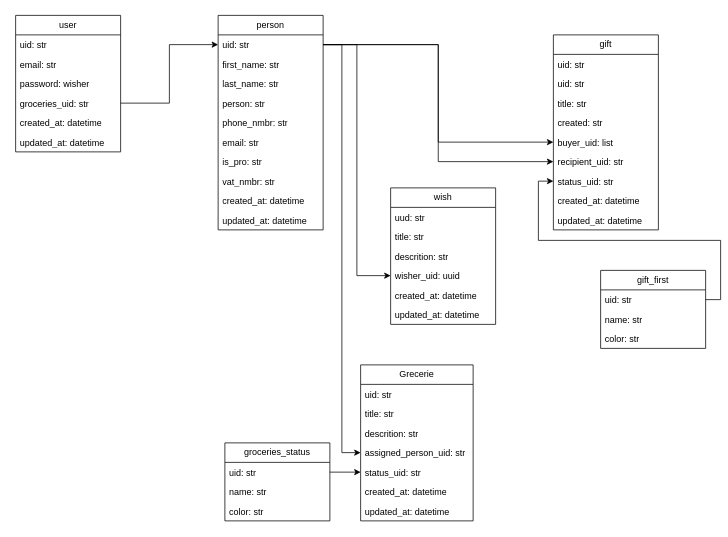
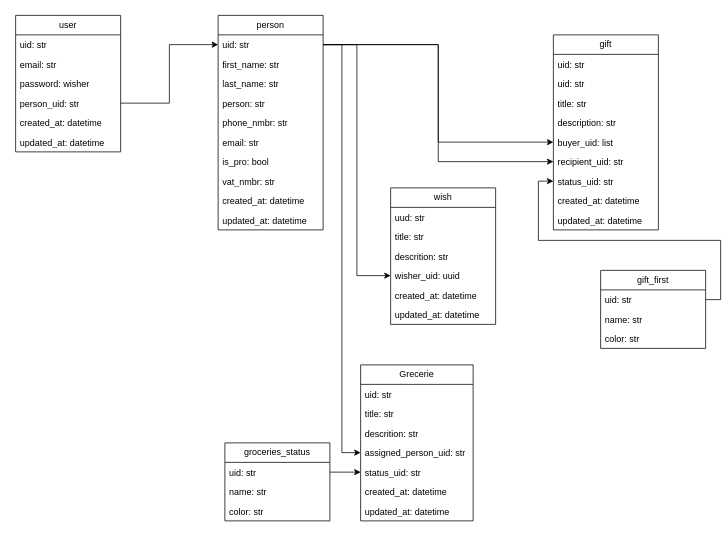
(61, 104) -> (54, 104)
(586, 124) -> (593, 124)
(247, 163) -> (248, 163)
